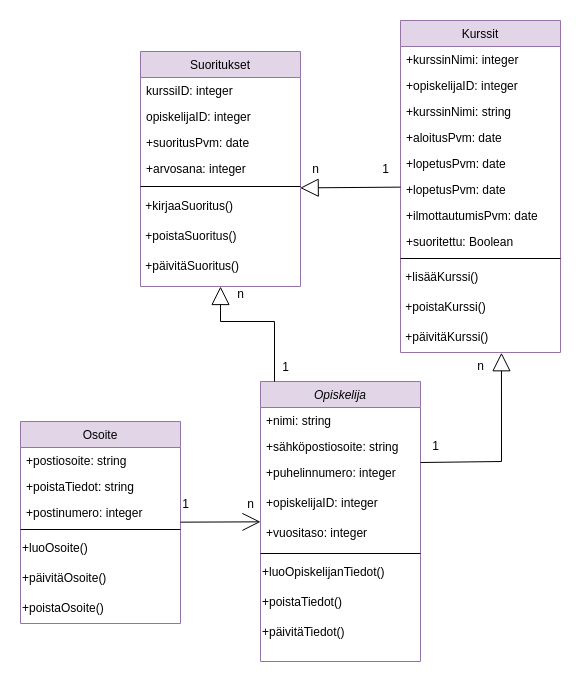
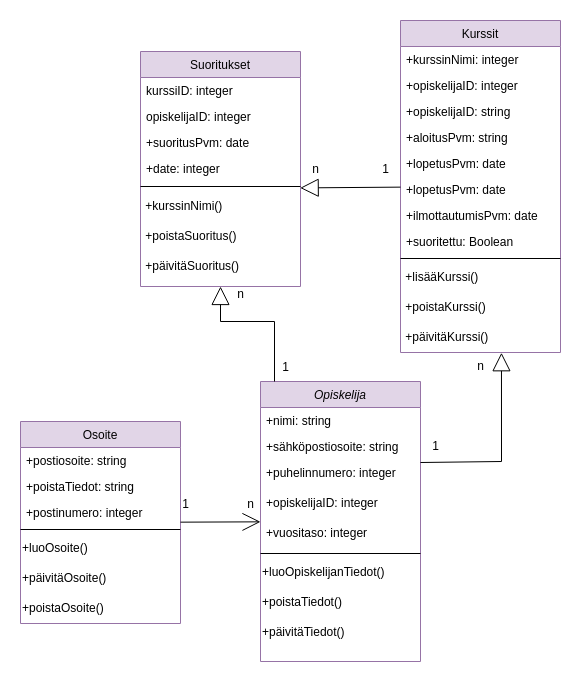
(464, 112) -> (467, 112)
(457, 138) -> (462, 138)
(202, 169) -> (188, 169)
(197, 207) -> (185, 207)
